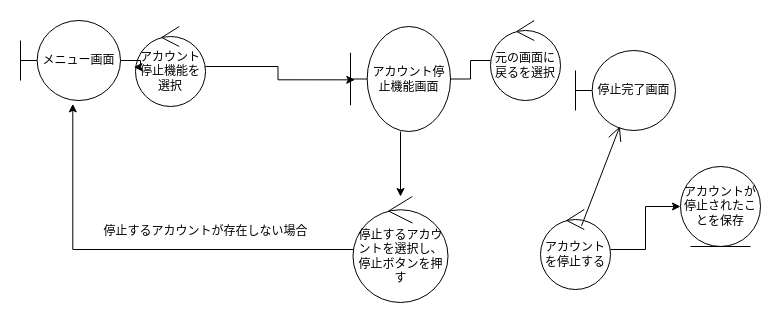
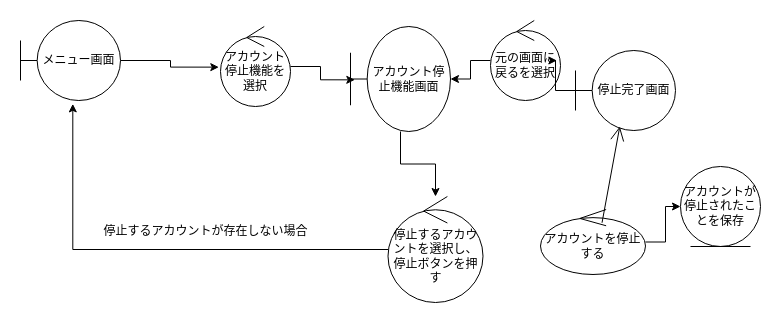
(171, 67) -> (256, 67)
(457, 79) -> (459, 79)
none -> (556, 82)
(401, 250) -> (436, 250)
(576, 250) -> (593, 242)
